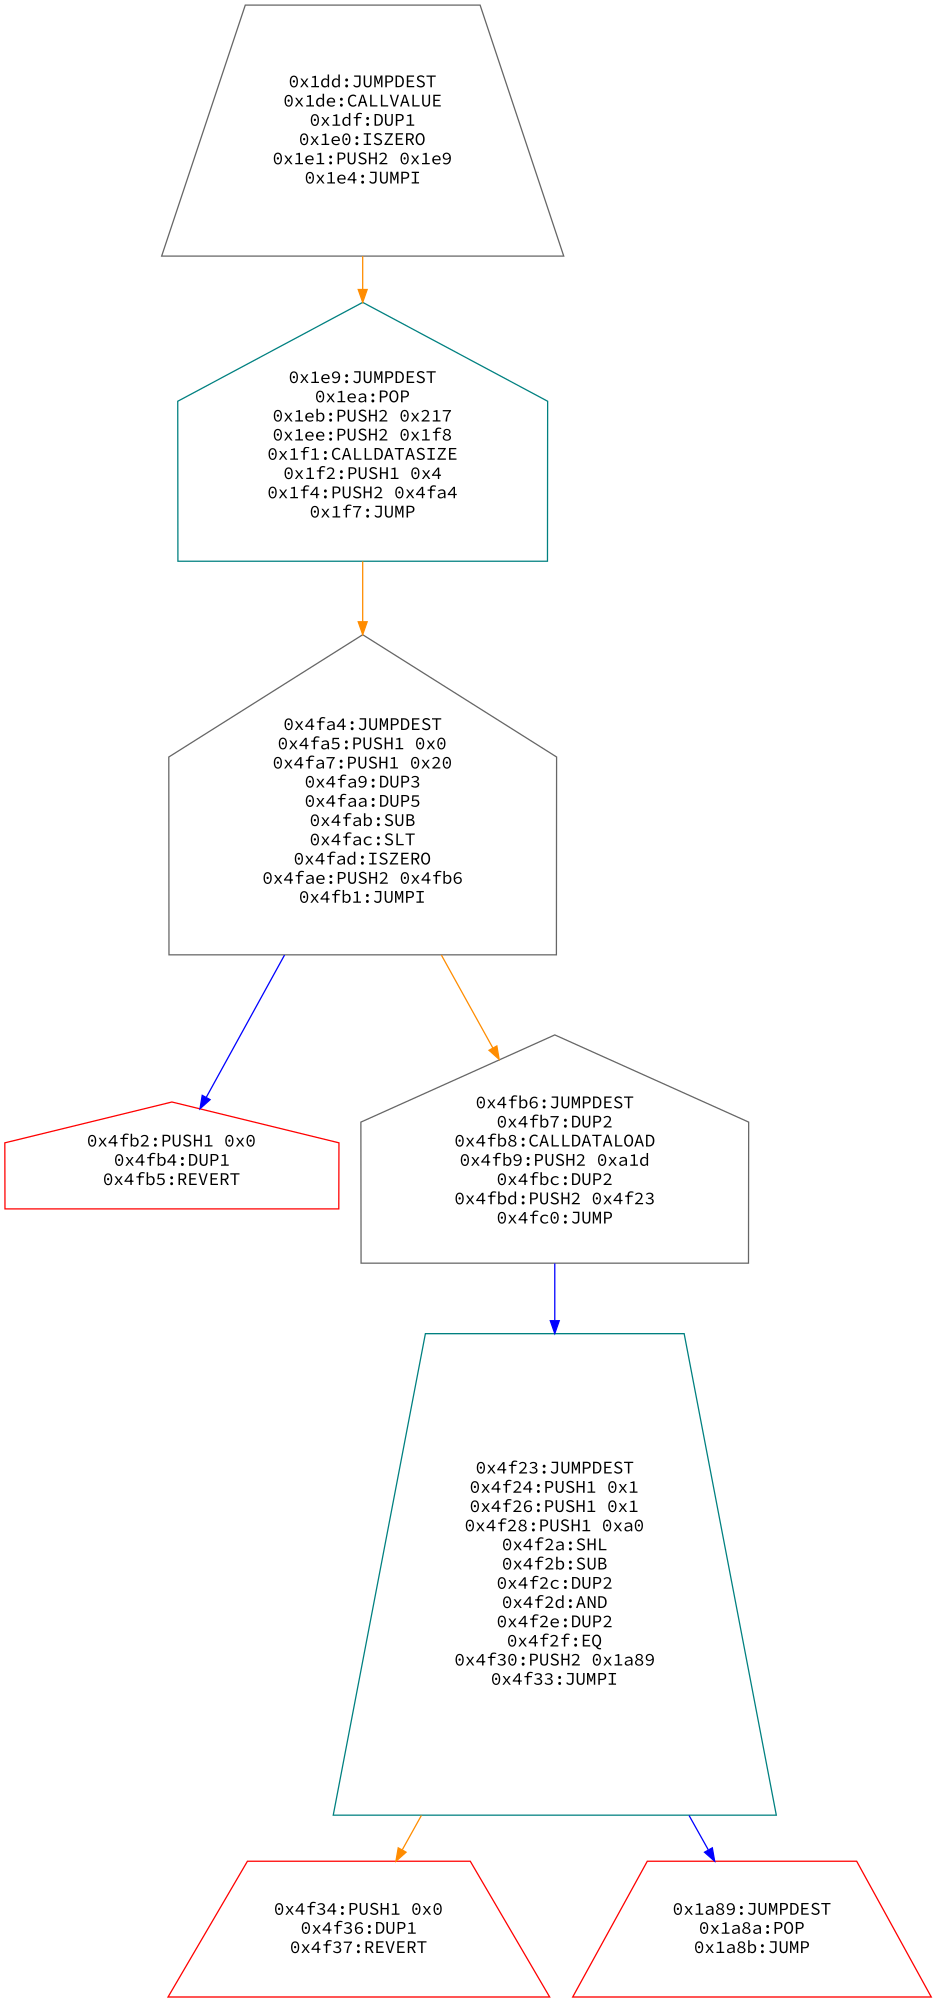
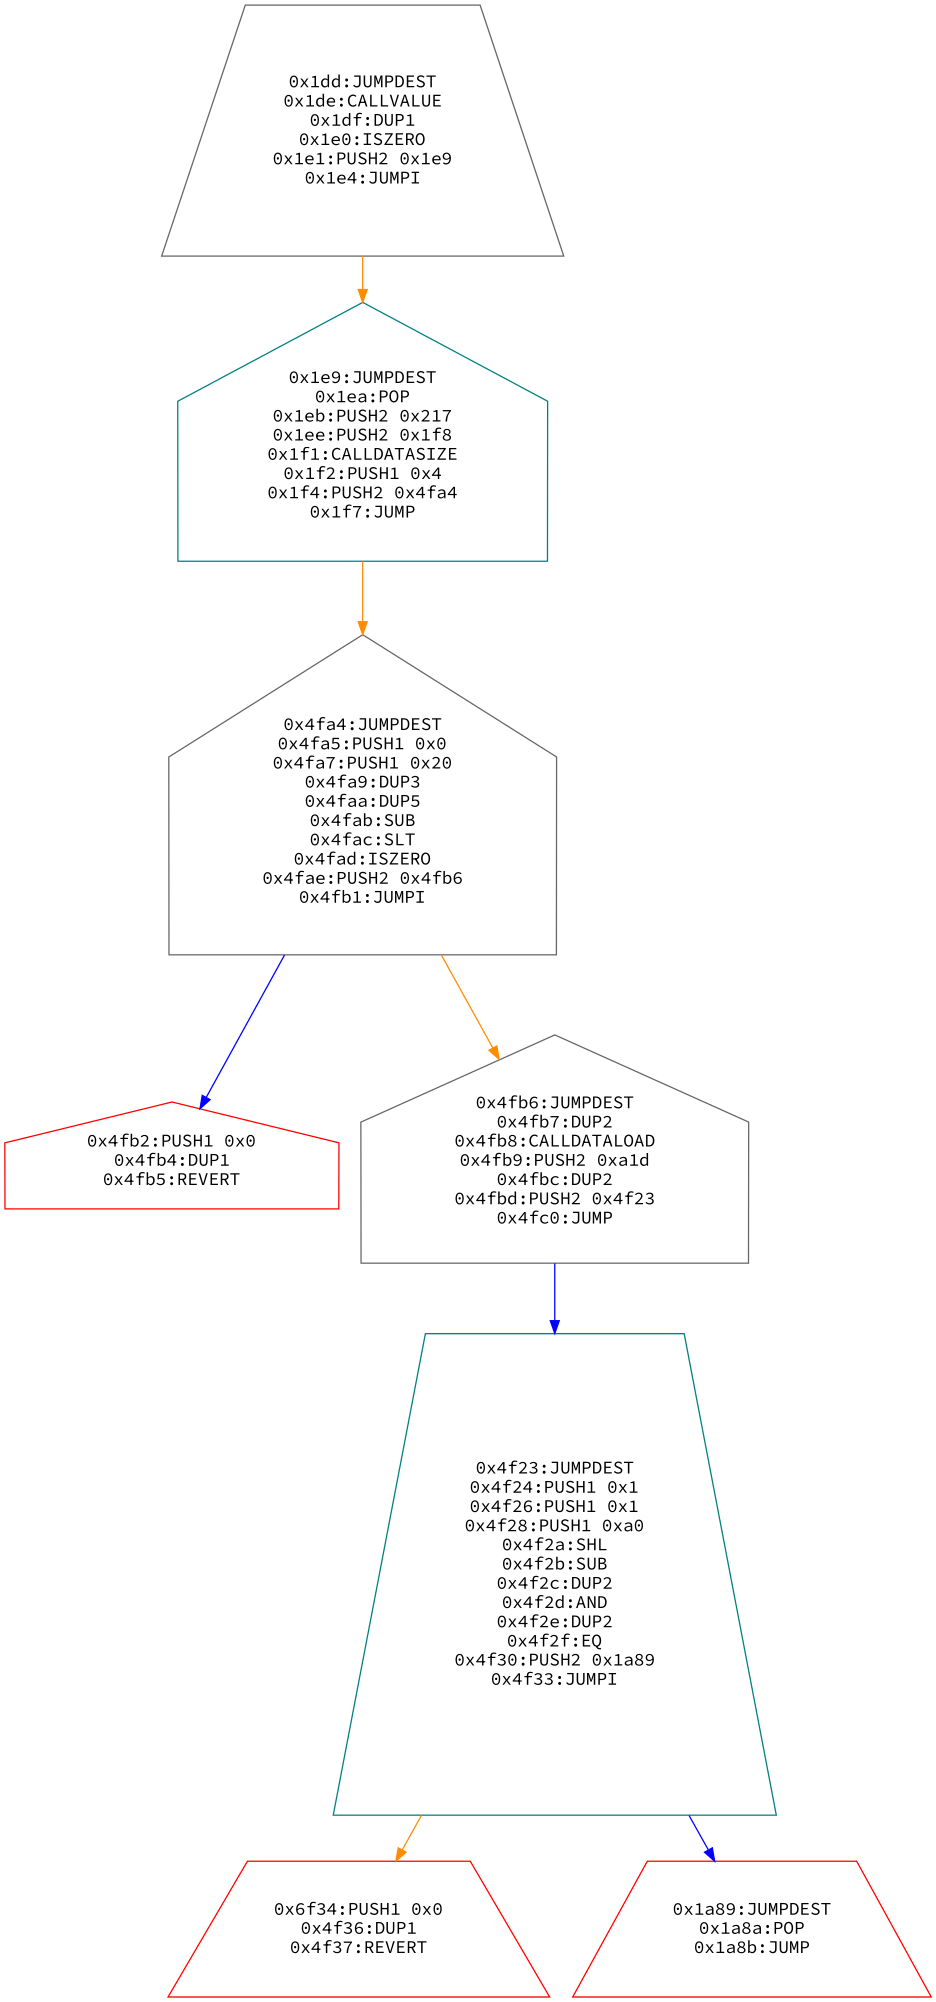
(359, 1929) -> (359, 1929)
